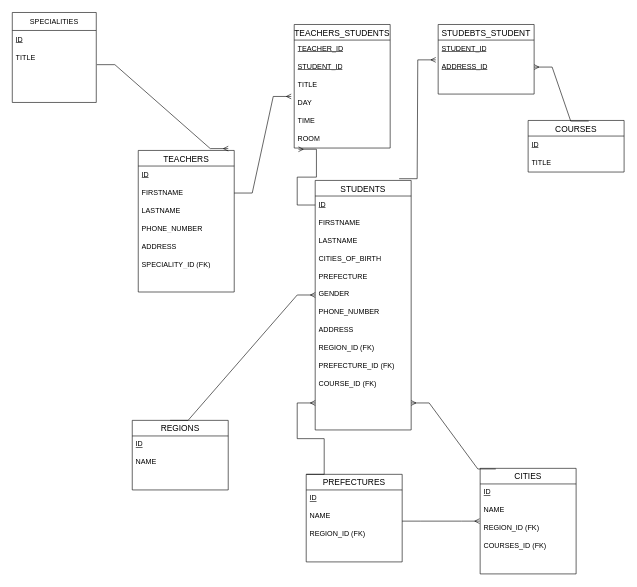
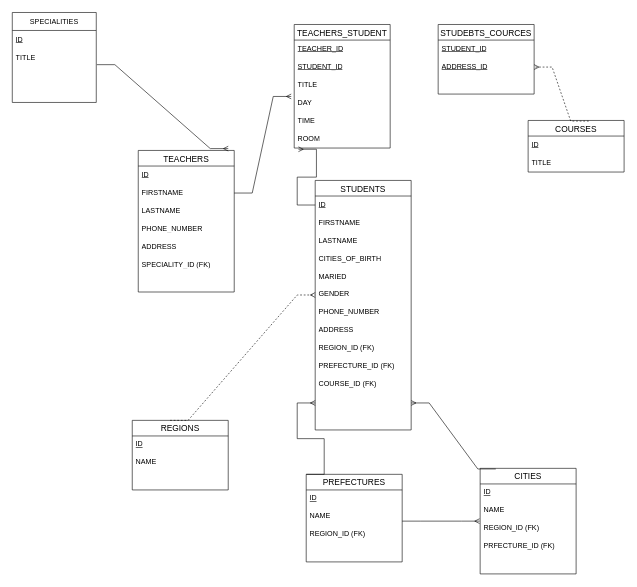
(342, 33) -> (342, 33)
(486, 33) -> (486, 33)
(562, 96) -> (562, 96)
(418, 127) -> none
(339, 276) -> (331, 276)
(247, 352) -> (247, 352)
(513, 546) -> (517, 546)
